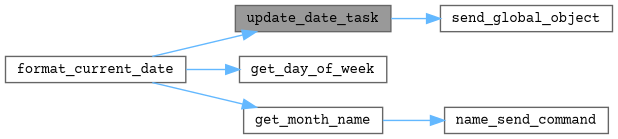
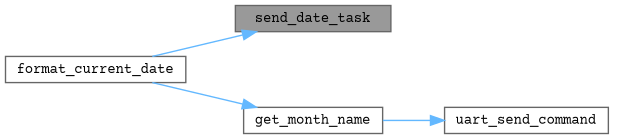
(313, 19) -> (313, 19)
(526, 19) -> none
(313, 70) -> none
(526, 120) -> (526, 120)
